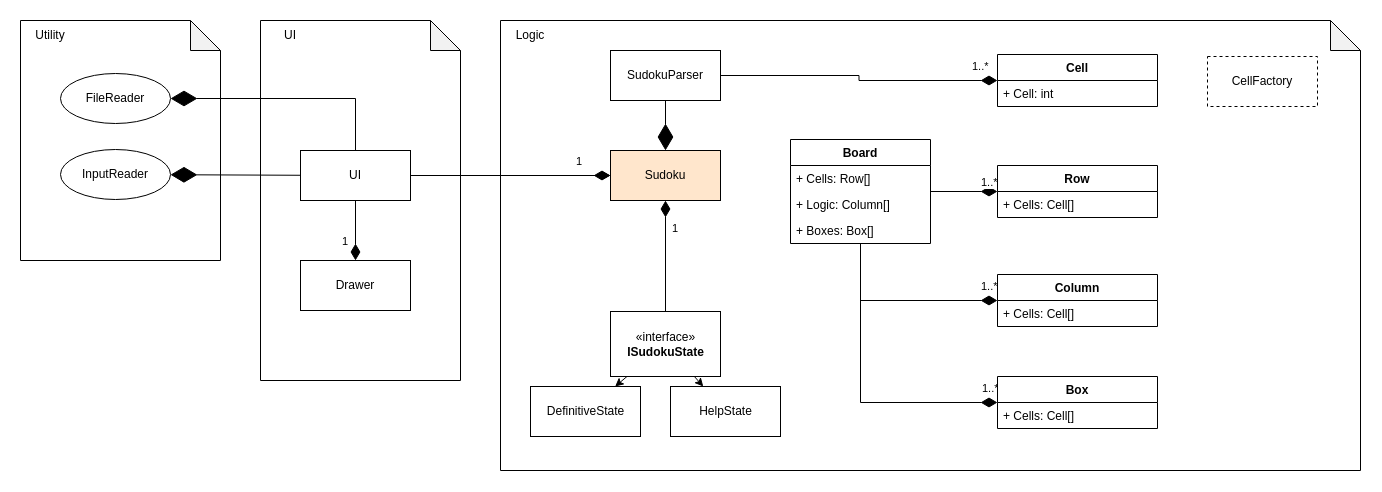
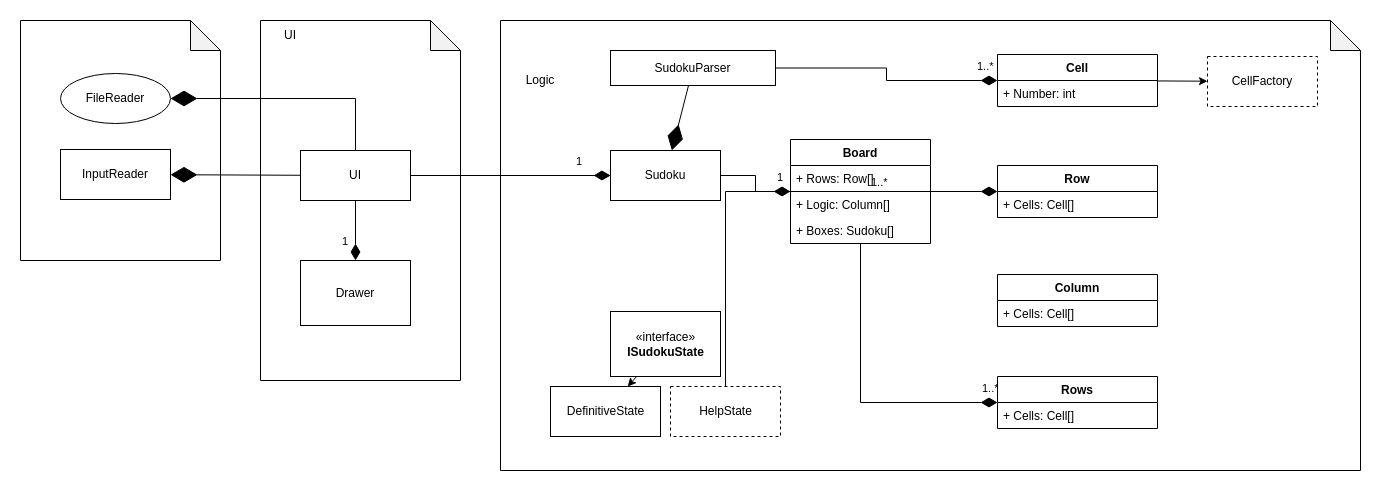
(51, 36) -> none
(531, 36) -> (541, 81)
(666, 76) -> (693, 68)
none -> (1180, 81)
(1031, 94) -> (1040, 94)
(116, 175) -> (116, 175)
(666, 176) -> (666, 176)
none -> (745, 176)
(835, 179) -> (835, 179)
(931, 192) -> (726, 275)
(838, 231) -> (848, 231)
(666, 263) -> none
(356, 286) -> (356, 293)
(922, 301) -> none
(696, 379) -> none
(1077, 390) -> (1077, 390)
(586, 412) -> (606, 412)
(726, 412) -> (726, 412)
